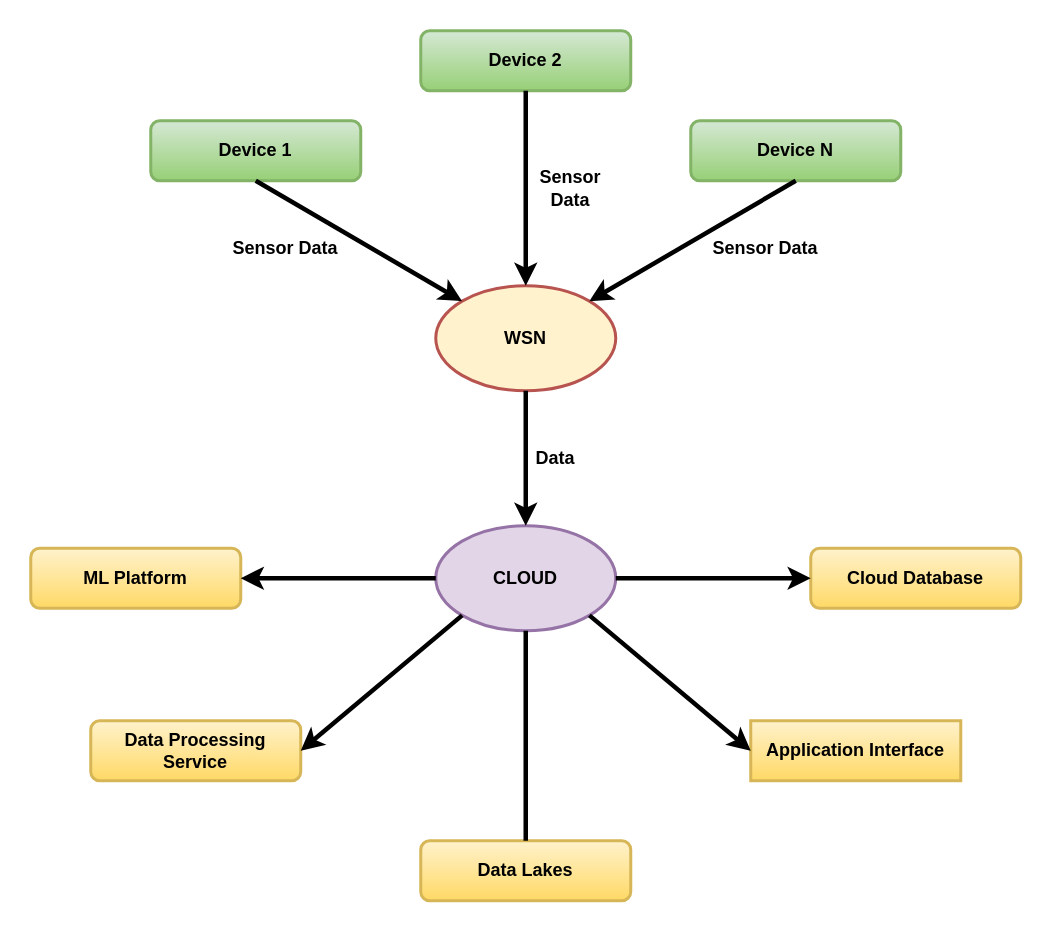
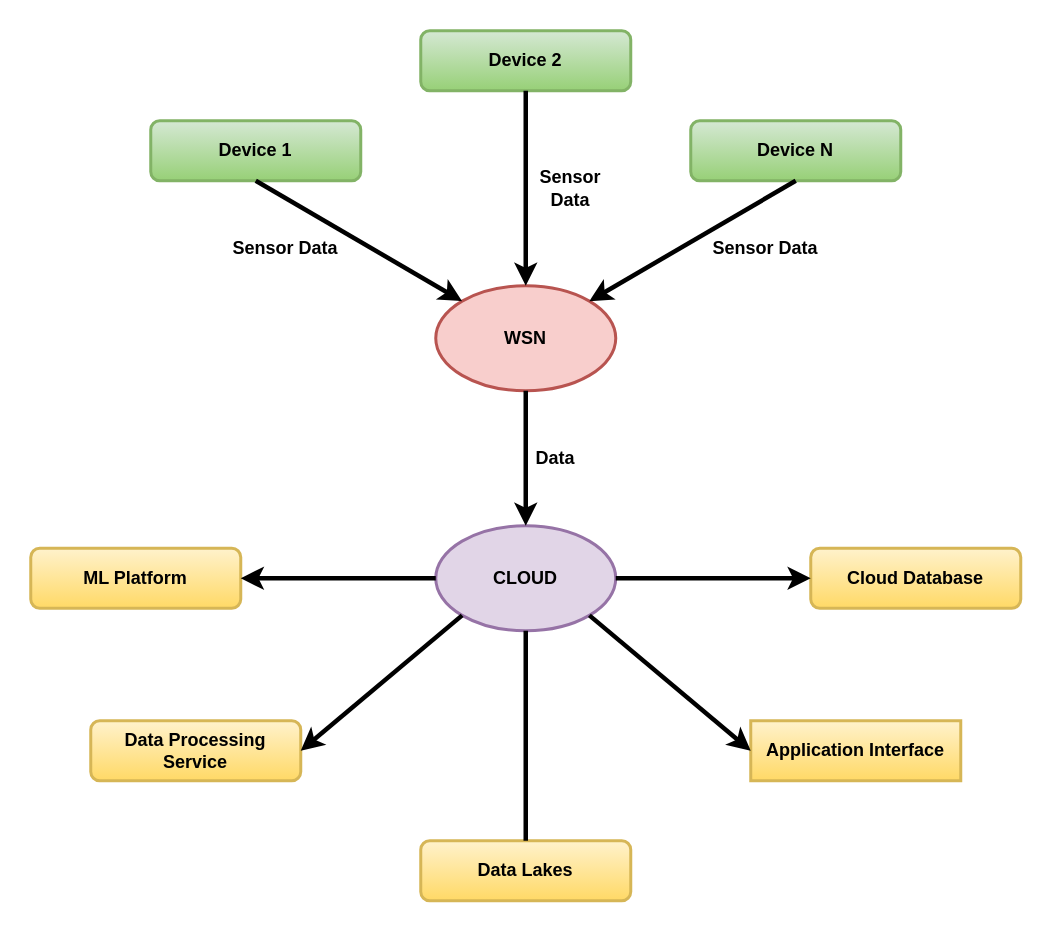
(526, 338) -> (526, 338)
